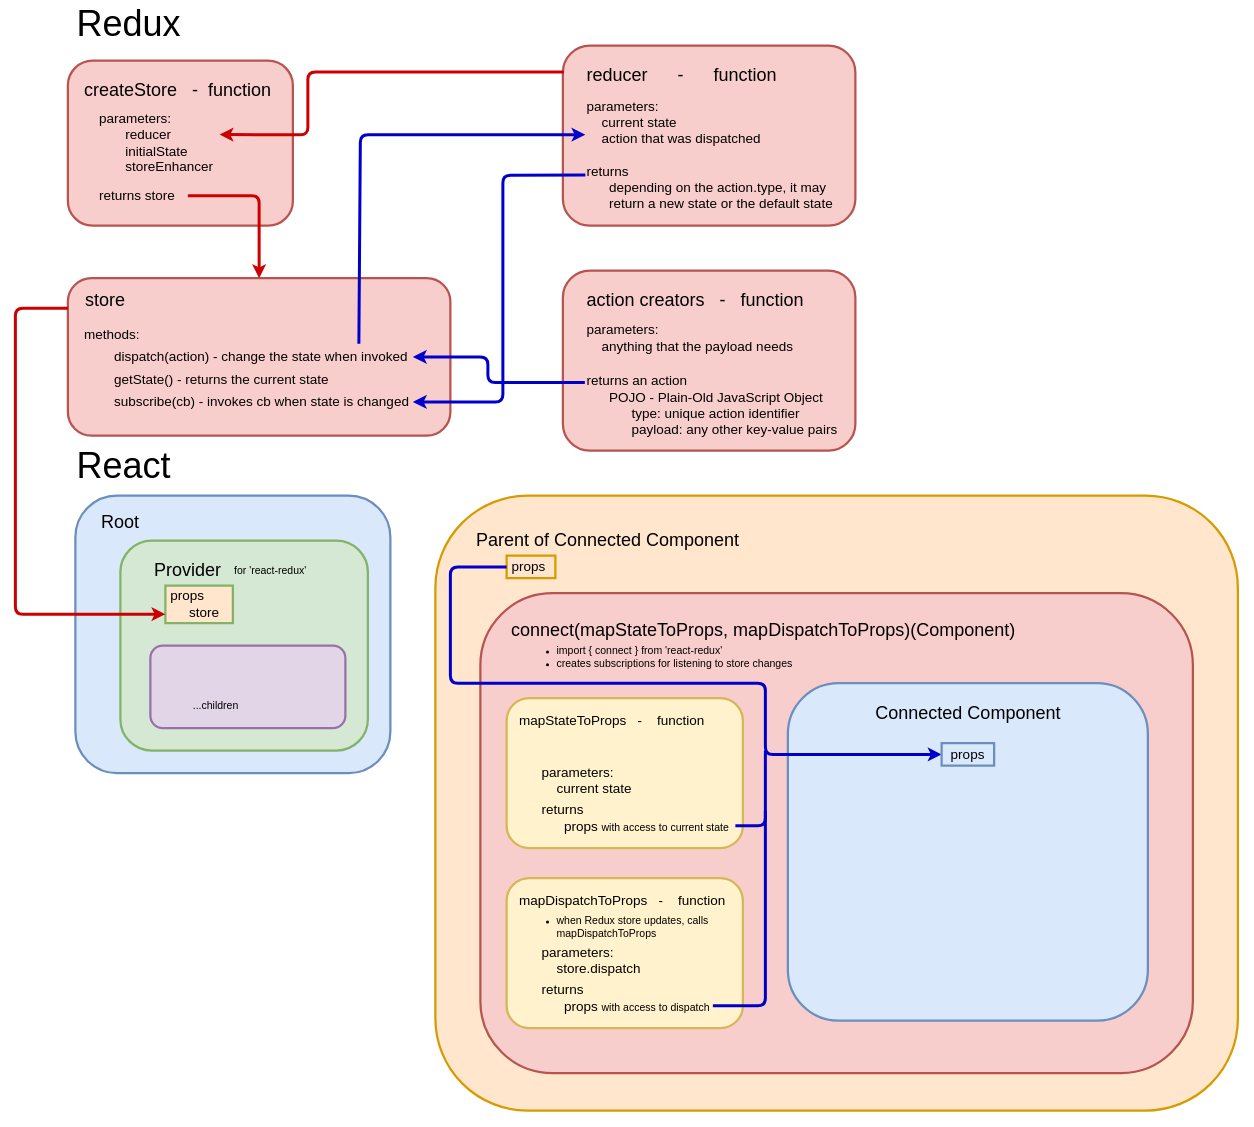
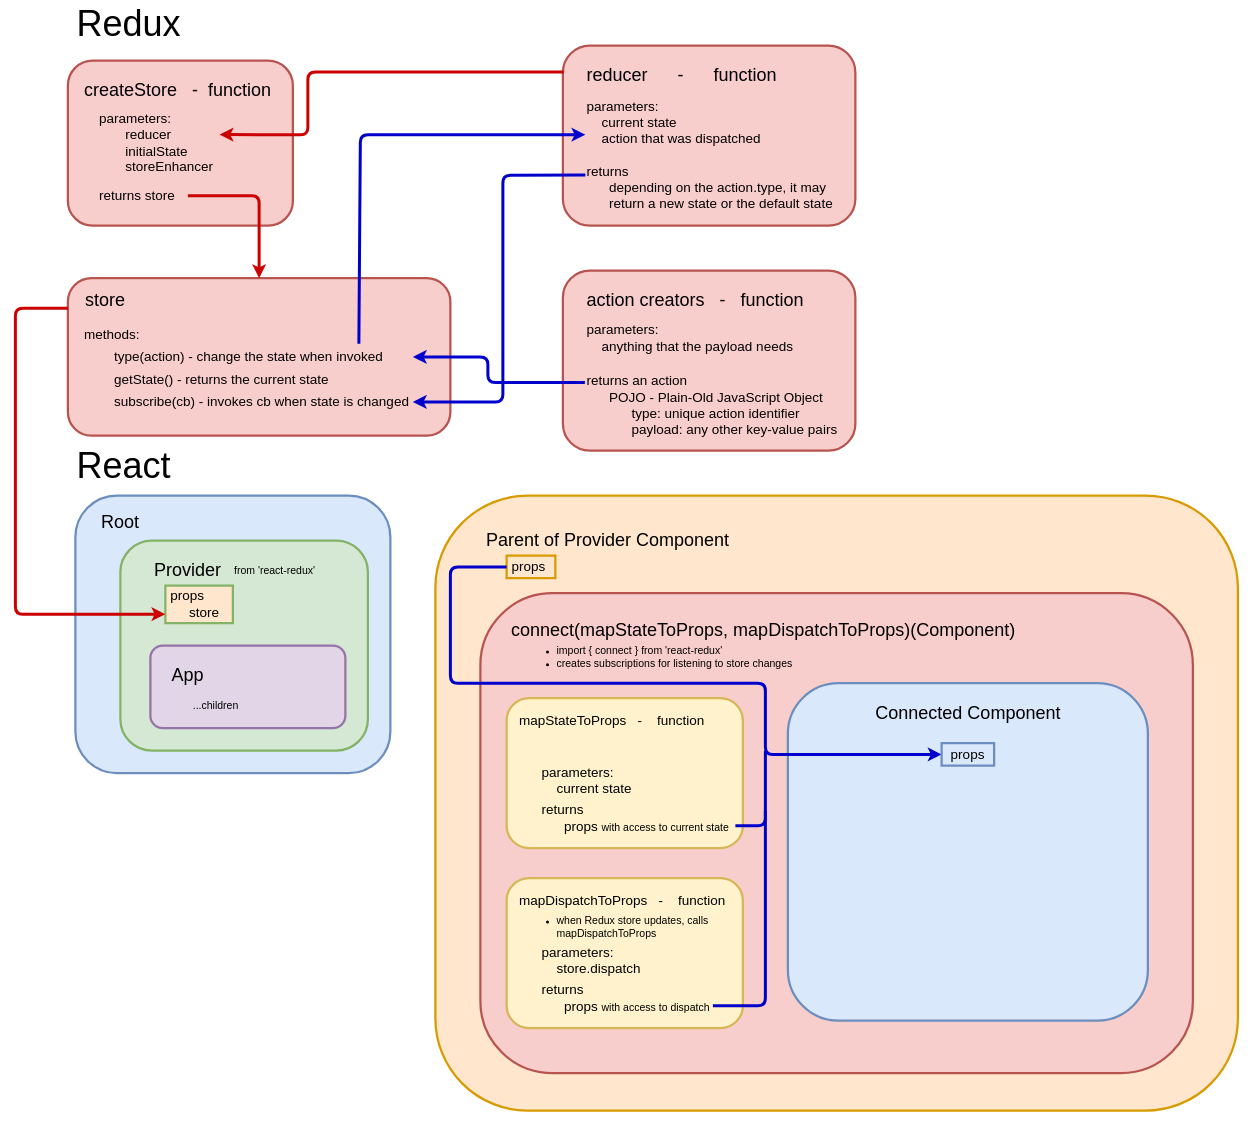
(225, 357) -> (216, 357)
(608, 540) -> (608, 540)
(274, 570) -> (276, 570)
none -> (188, 675)
